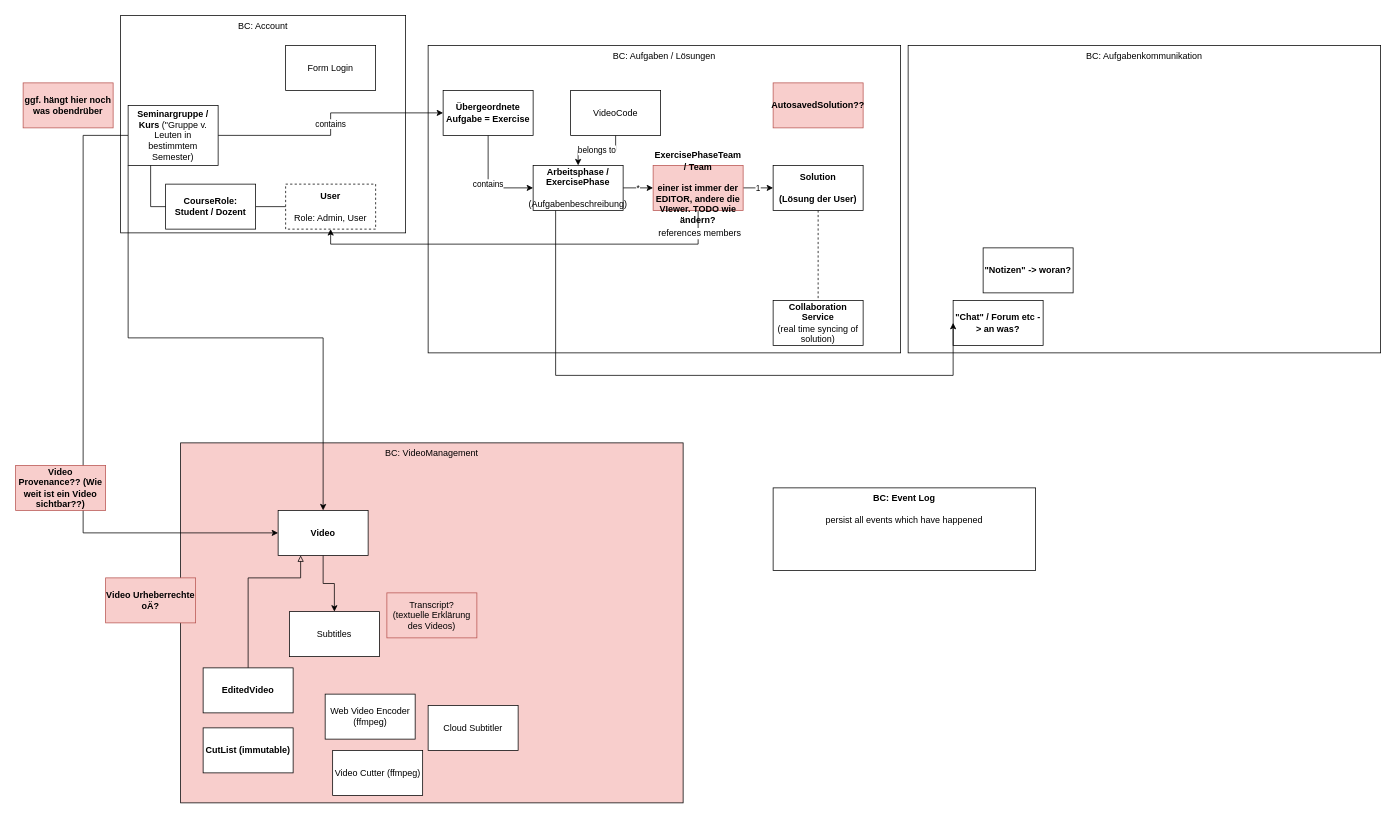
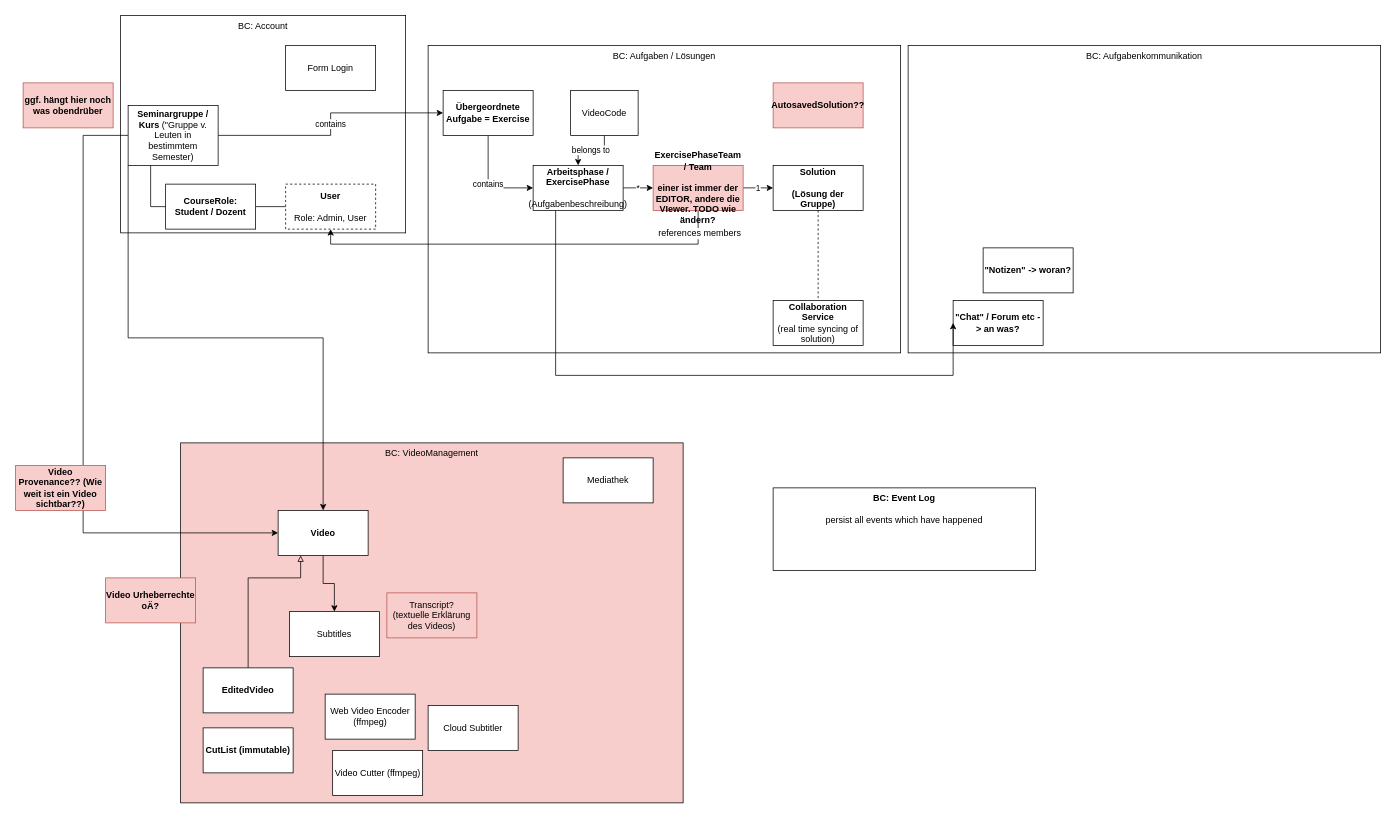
(615, 113) -> (604, 113)
(818, 188) -> (818, 188)
none -> (608, 480)
